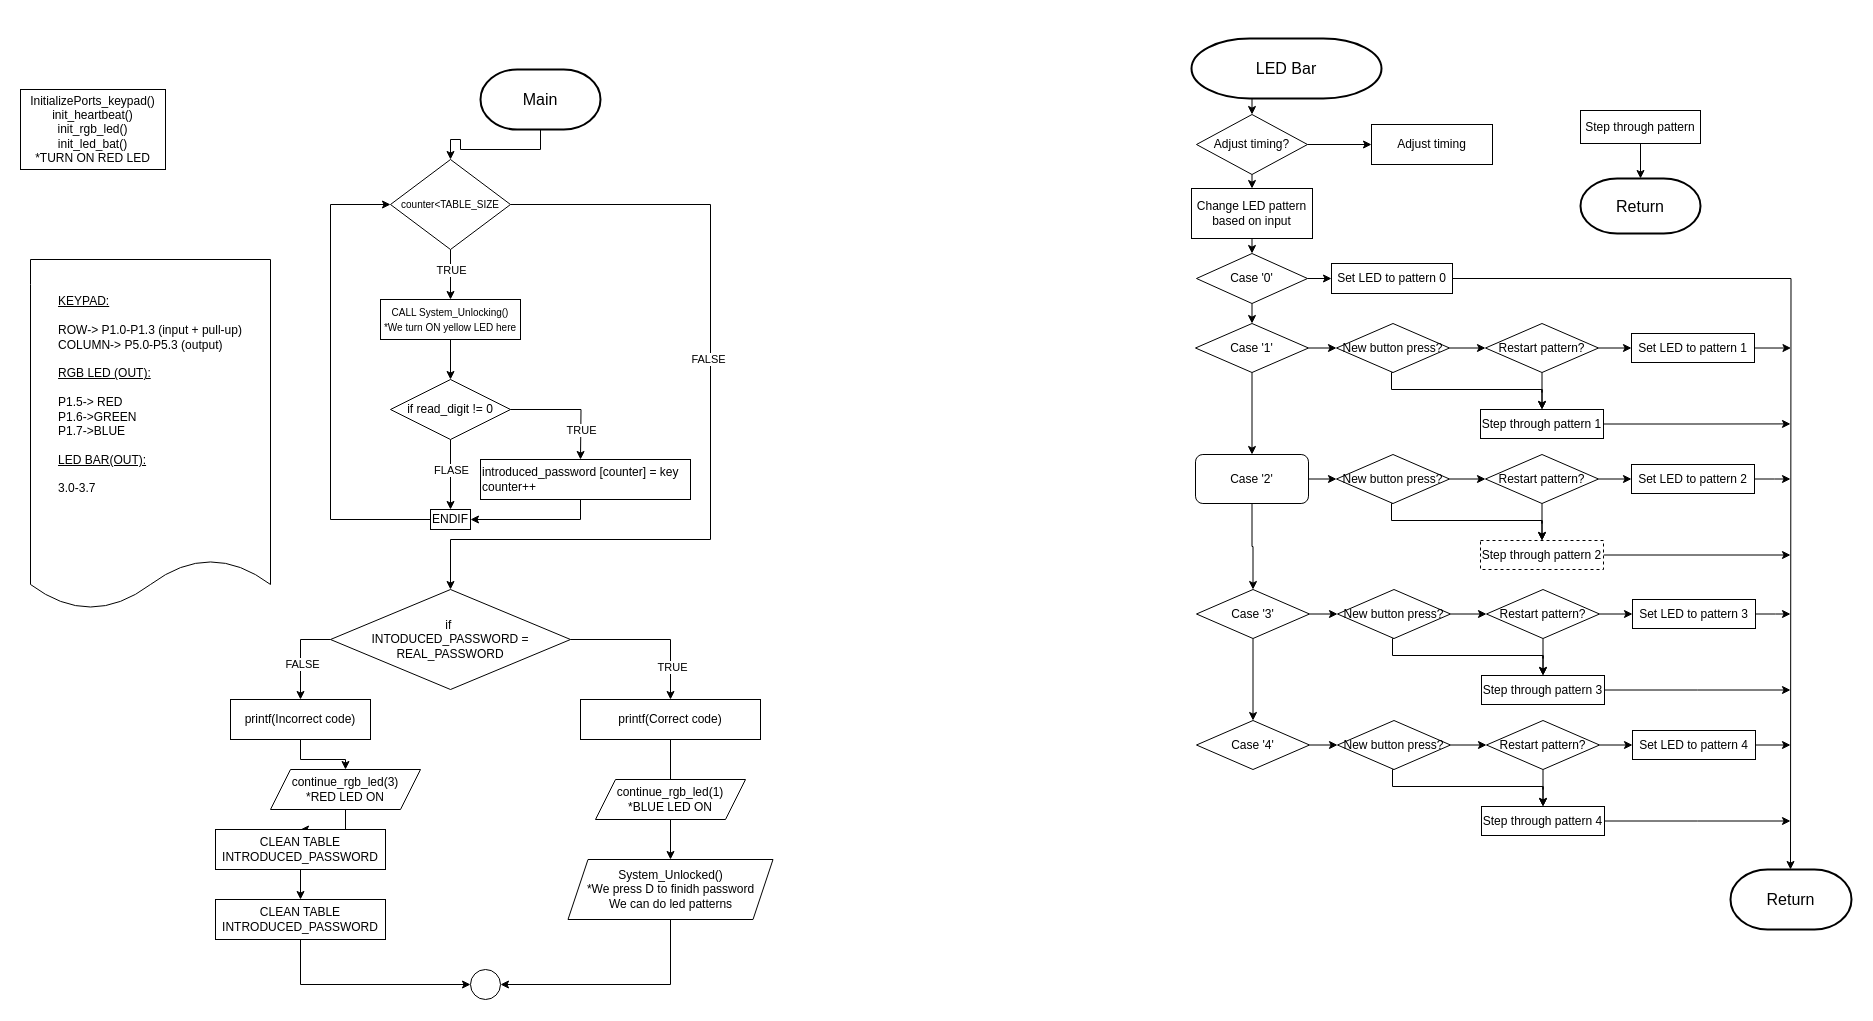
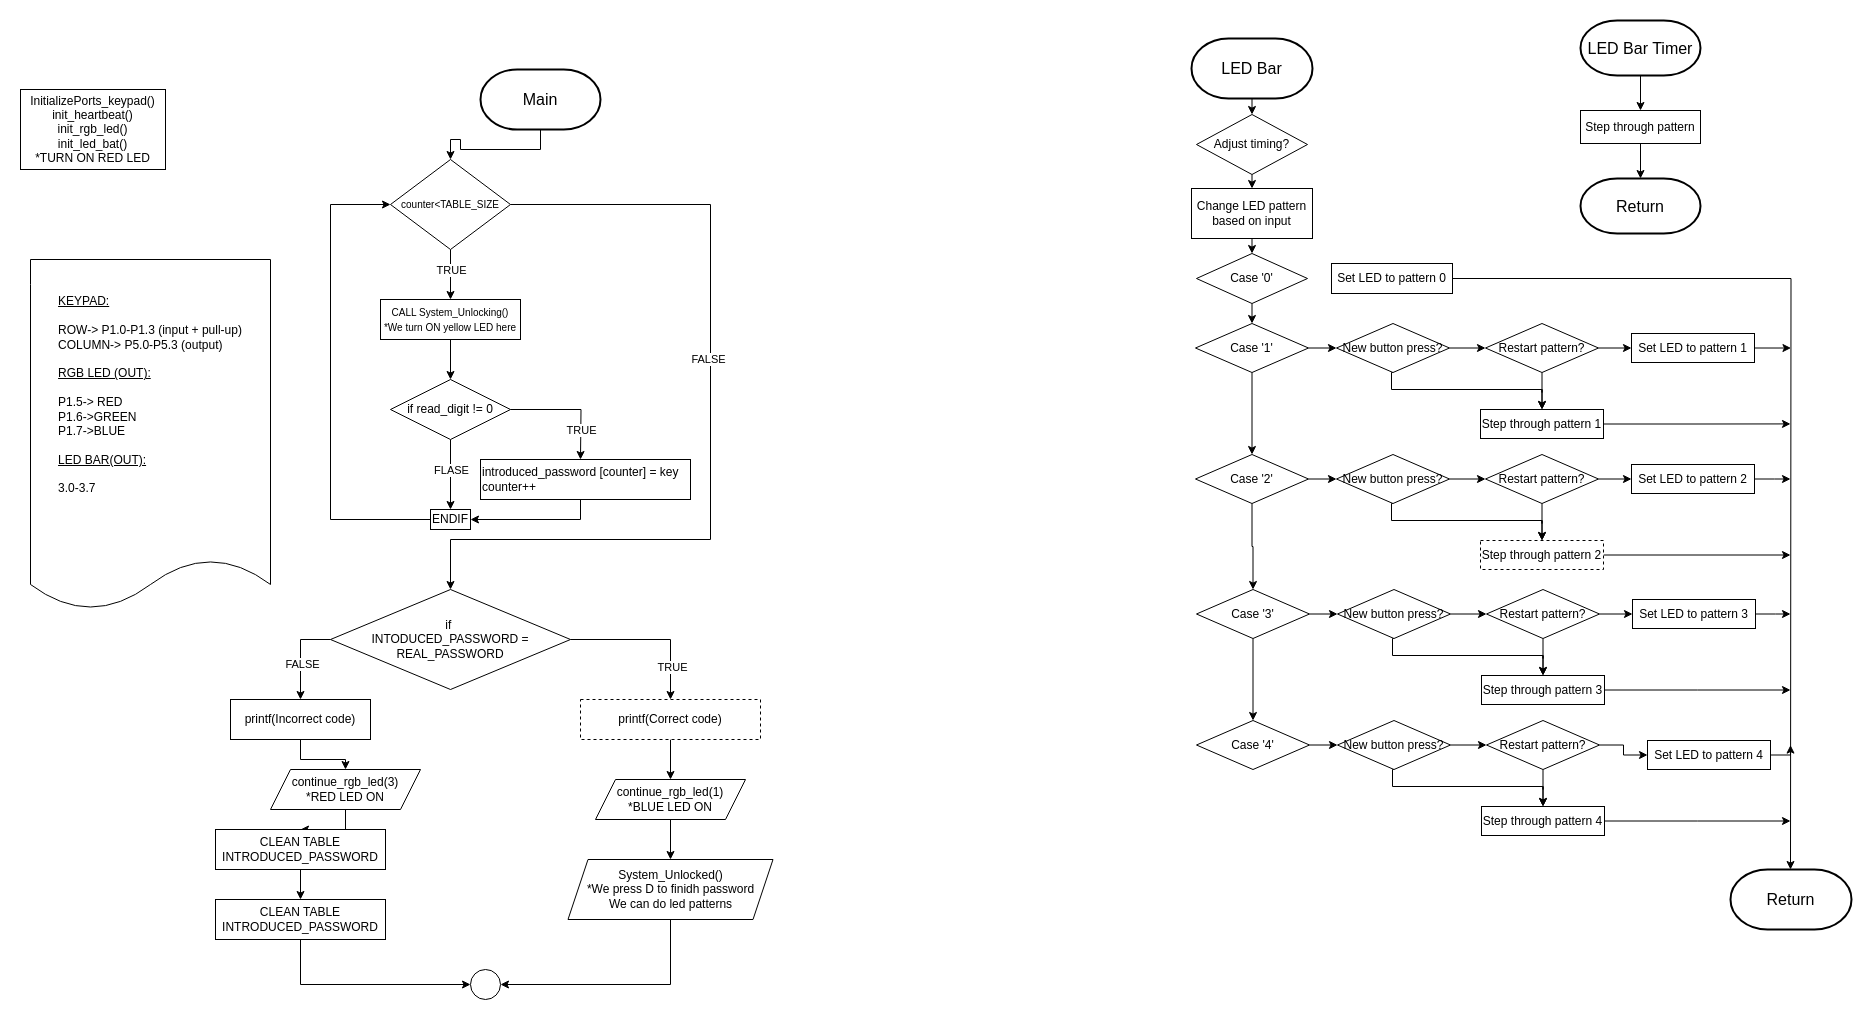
none -> (1641, 48)
(1287, 69) -> (1252, 69)
none -> (1641, 96)
(1336, 145) -> none
(1432, 145) -> none
(1324, 279) -> none
(1252, 479) -> (1252, 479)
(671, 720) -> (671, 720)
(1694, 745) -> (1709, 755)
(671, 774) -> (671, 771)
